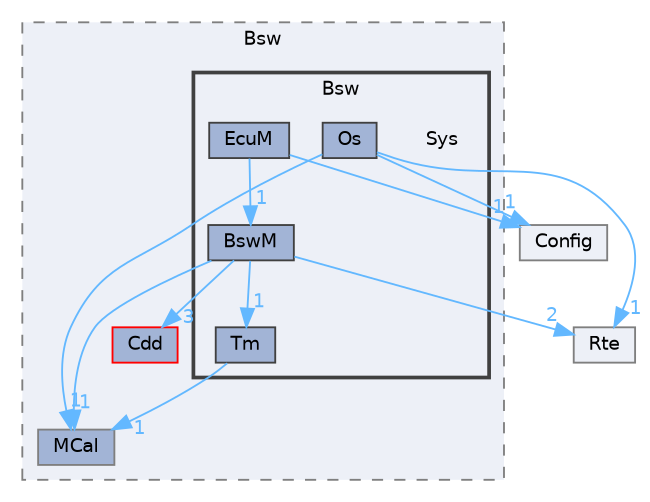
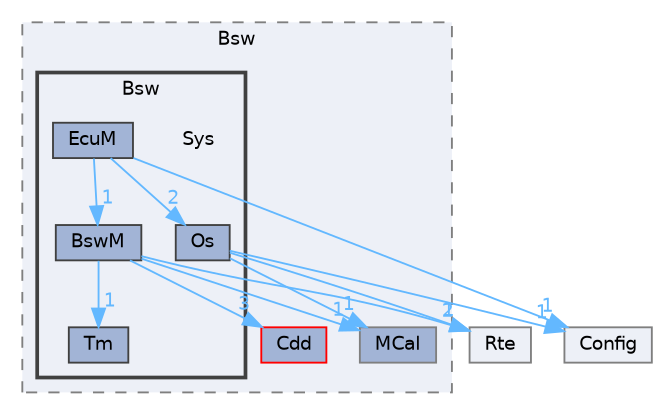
none -> (141, 185)
(180, 395) -> none
